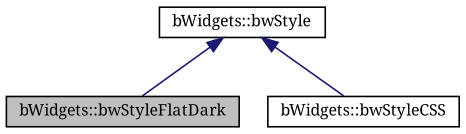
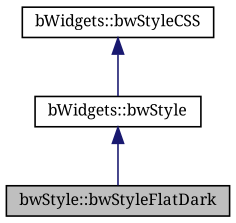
(309, 72) -> (118, 75)
(123, 112) -> (118, 201)
